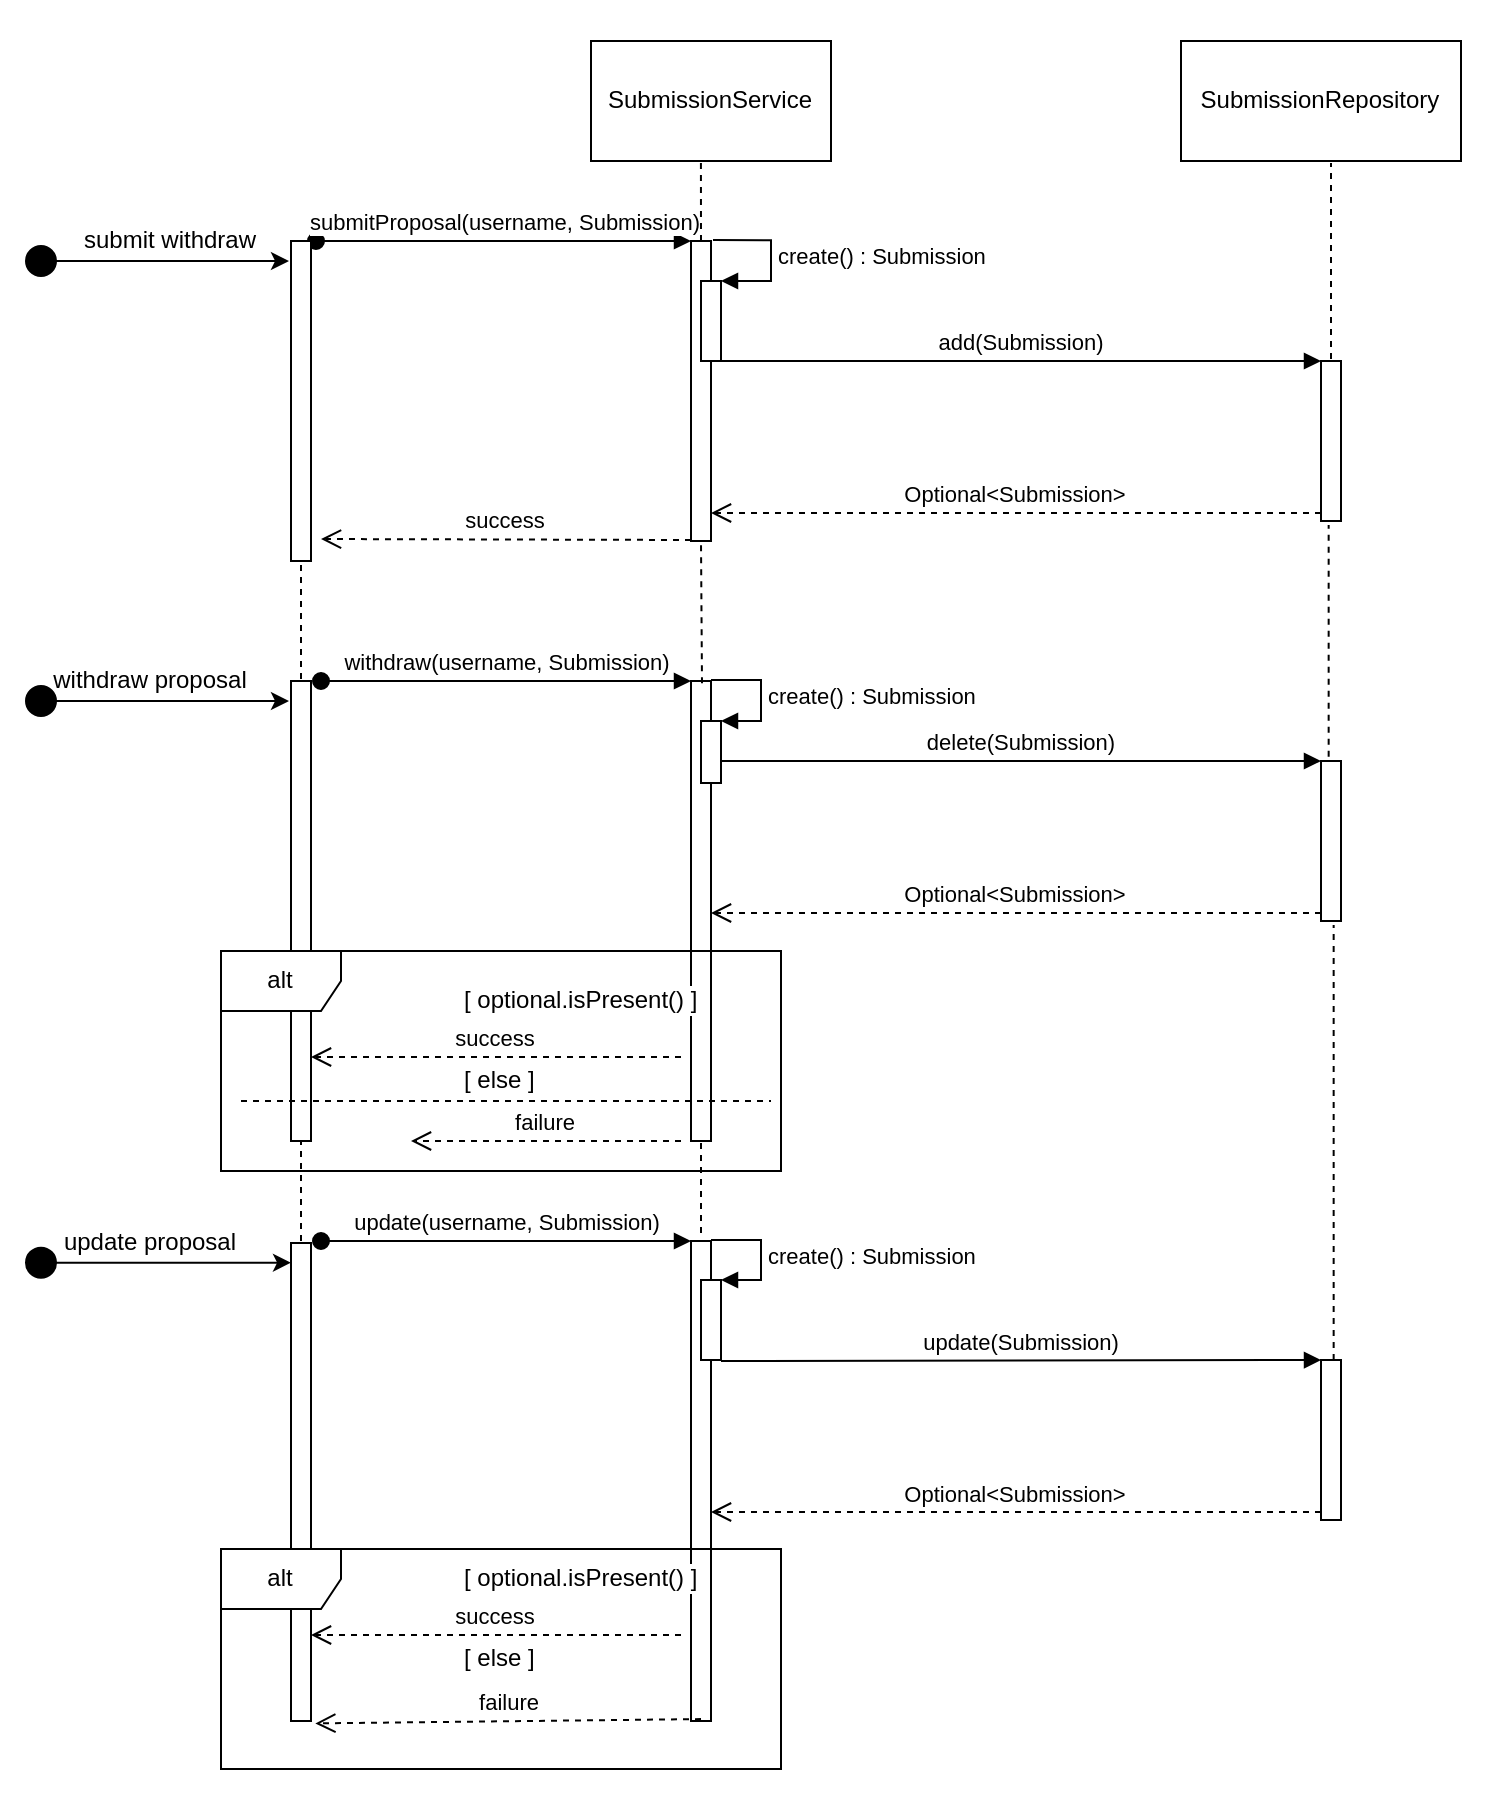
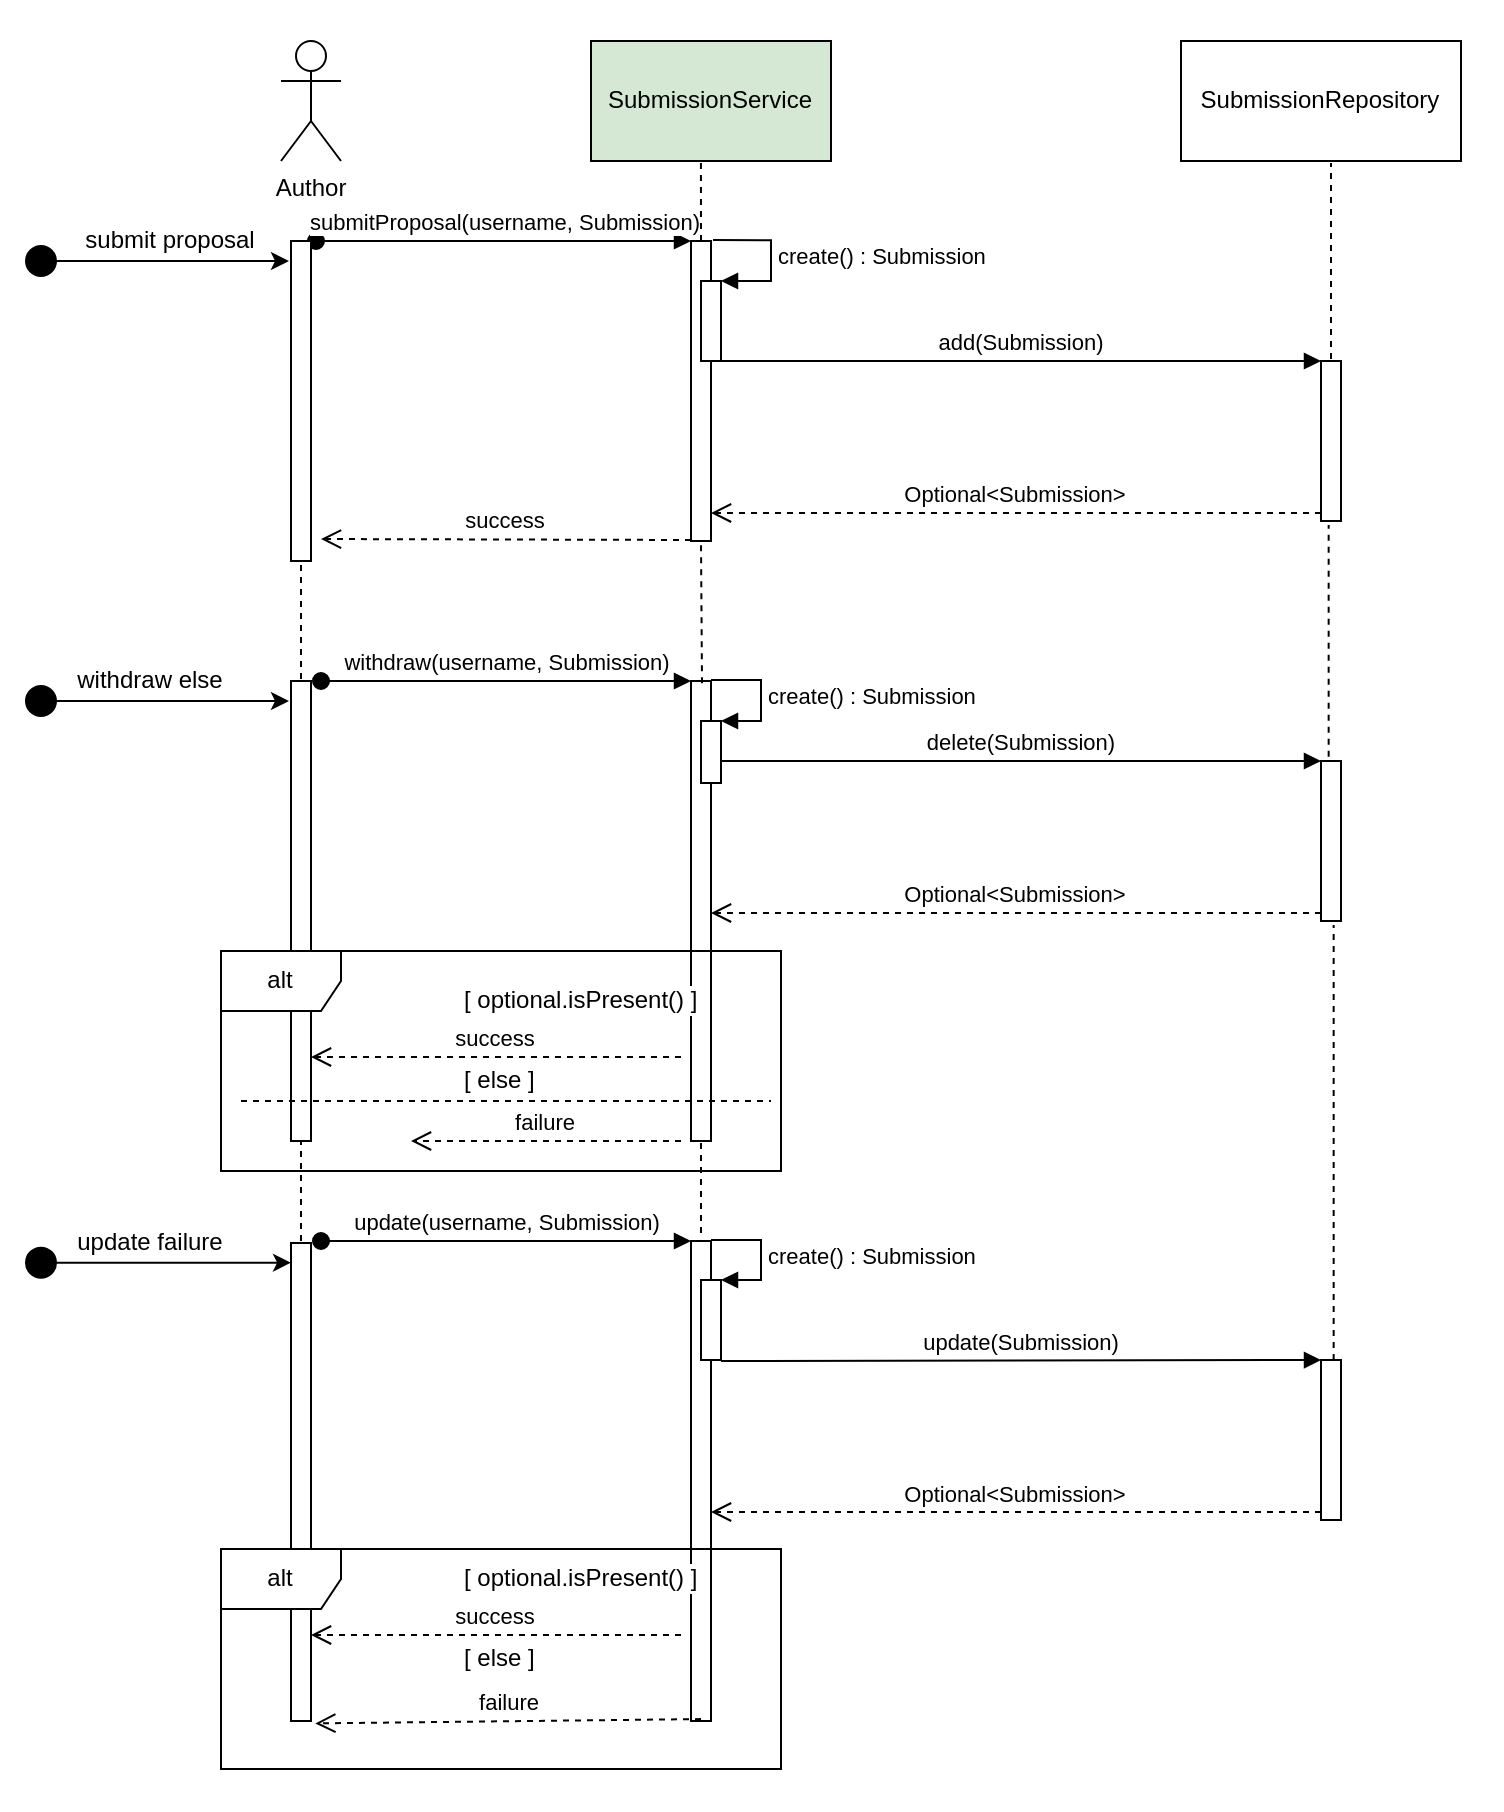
none -> (311, 101)
(711, 101) -> (711, 101)
(171, 241) -> (171, 241)
(151, 681) -> (151, 681)
(151, 1243) -> (151, 1243)
